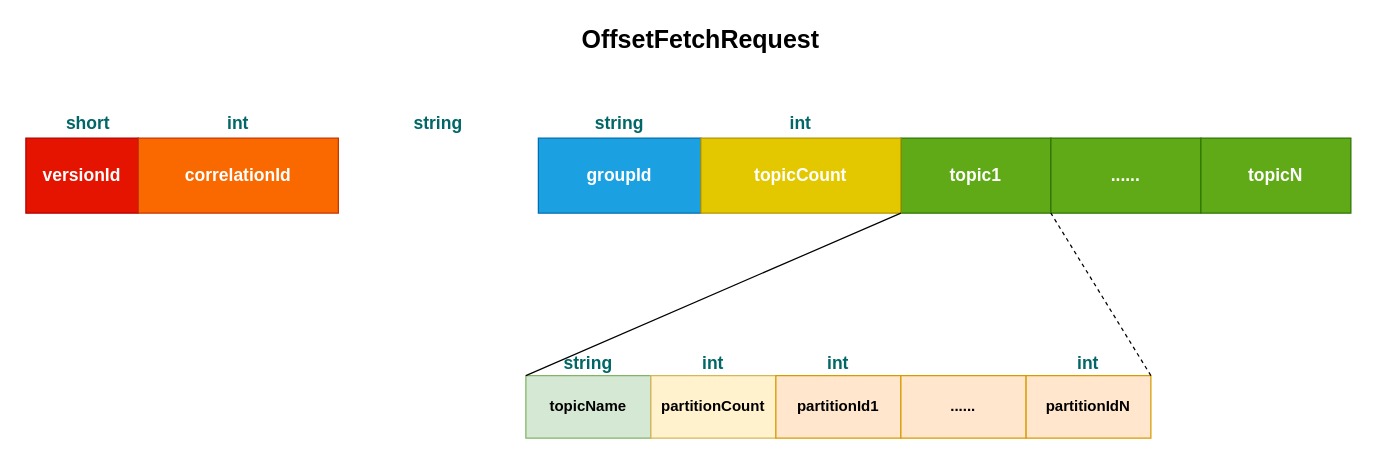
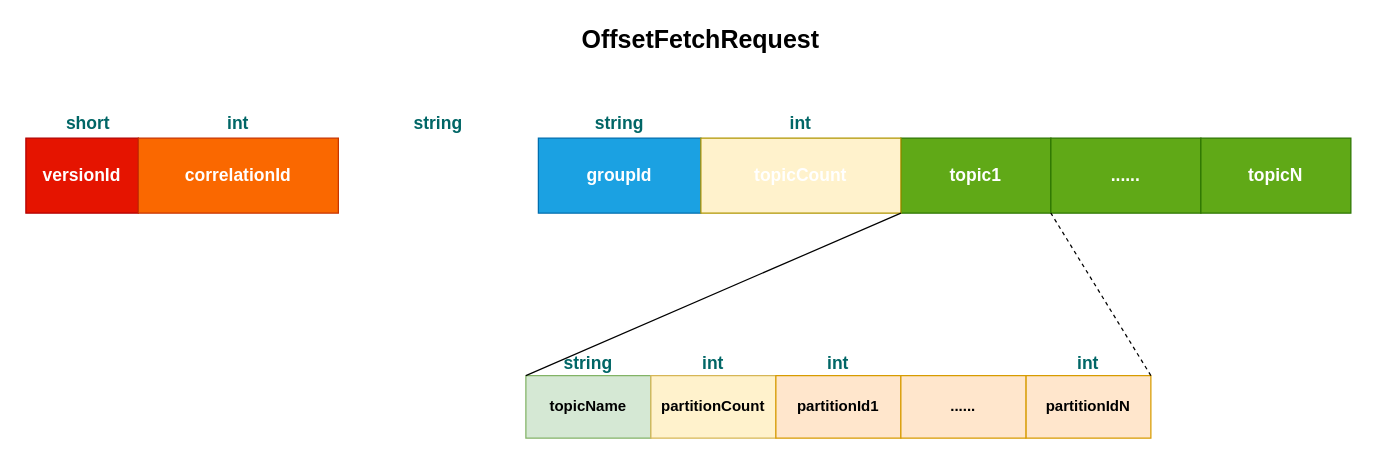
(801, 176) -> (801, 176)
